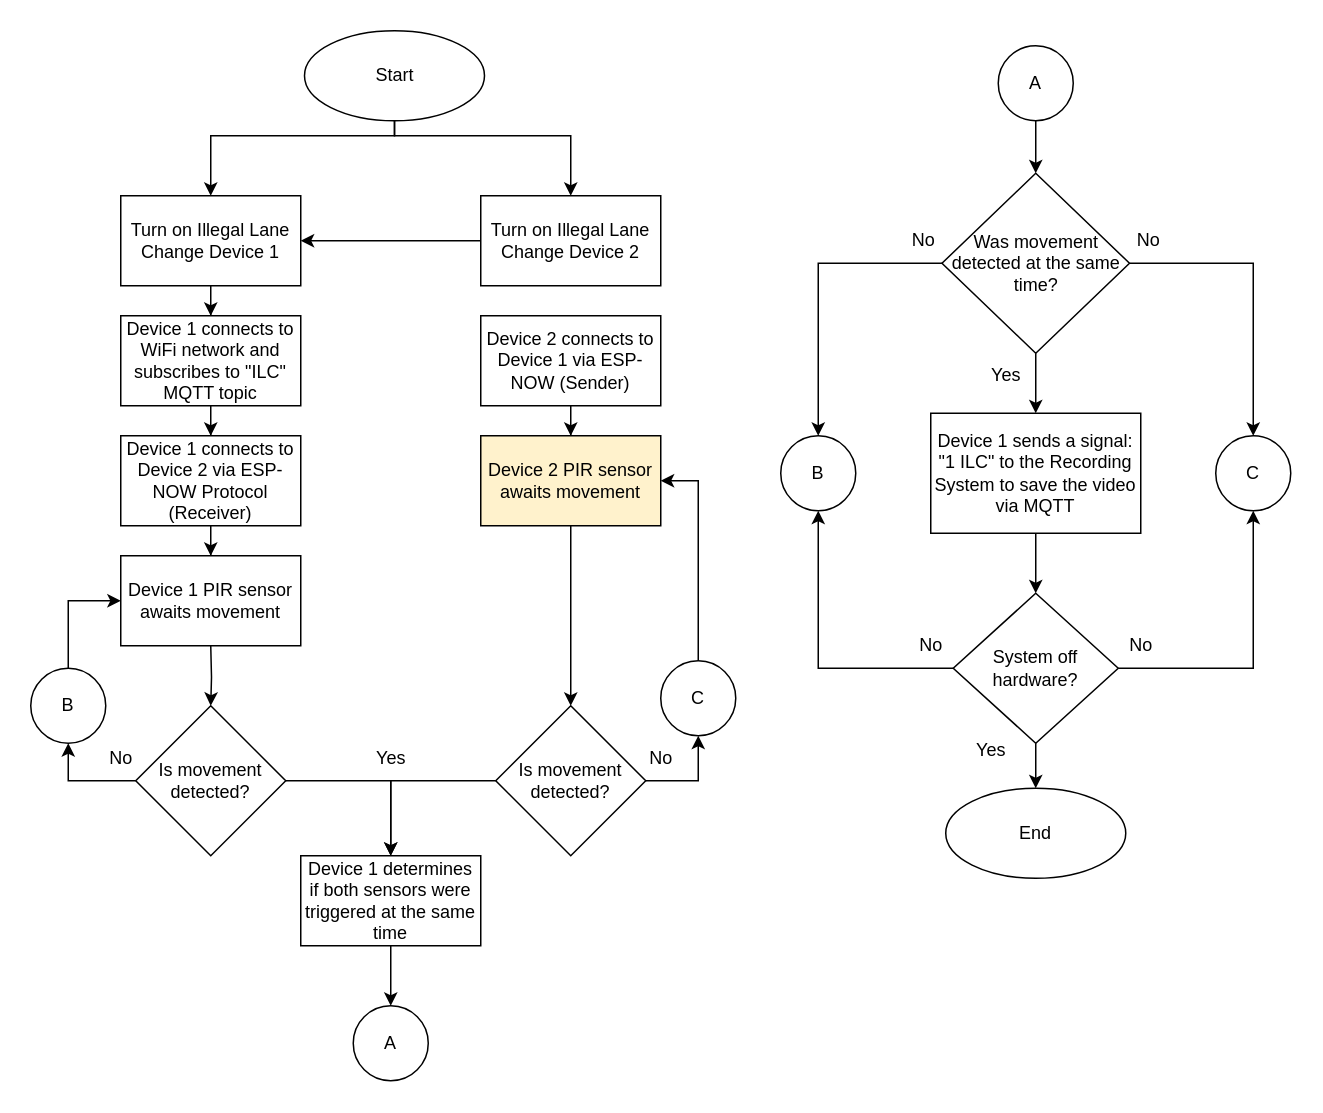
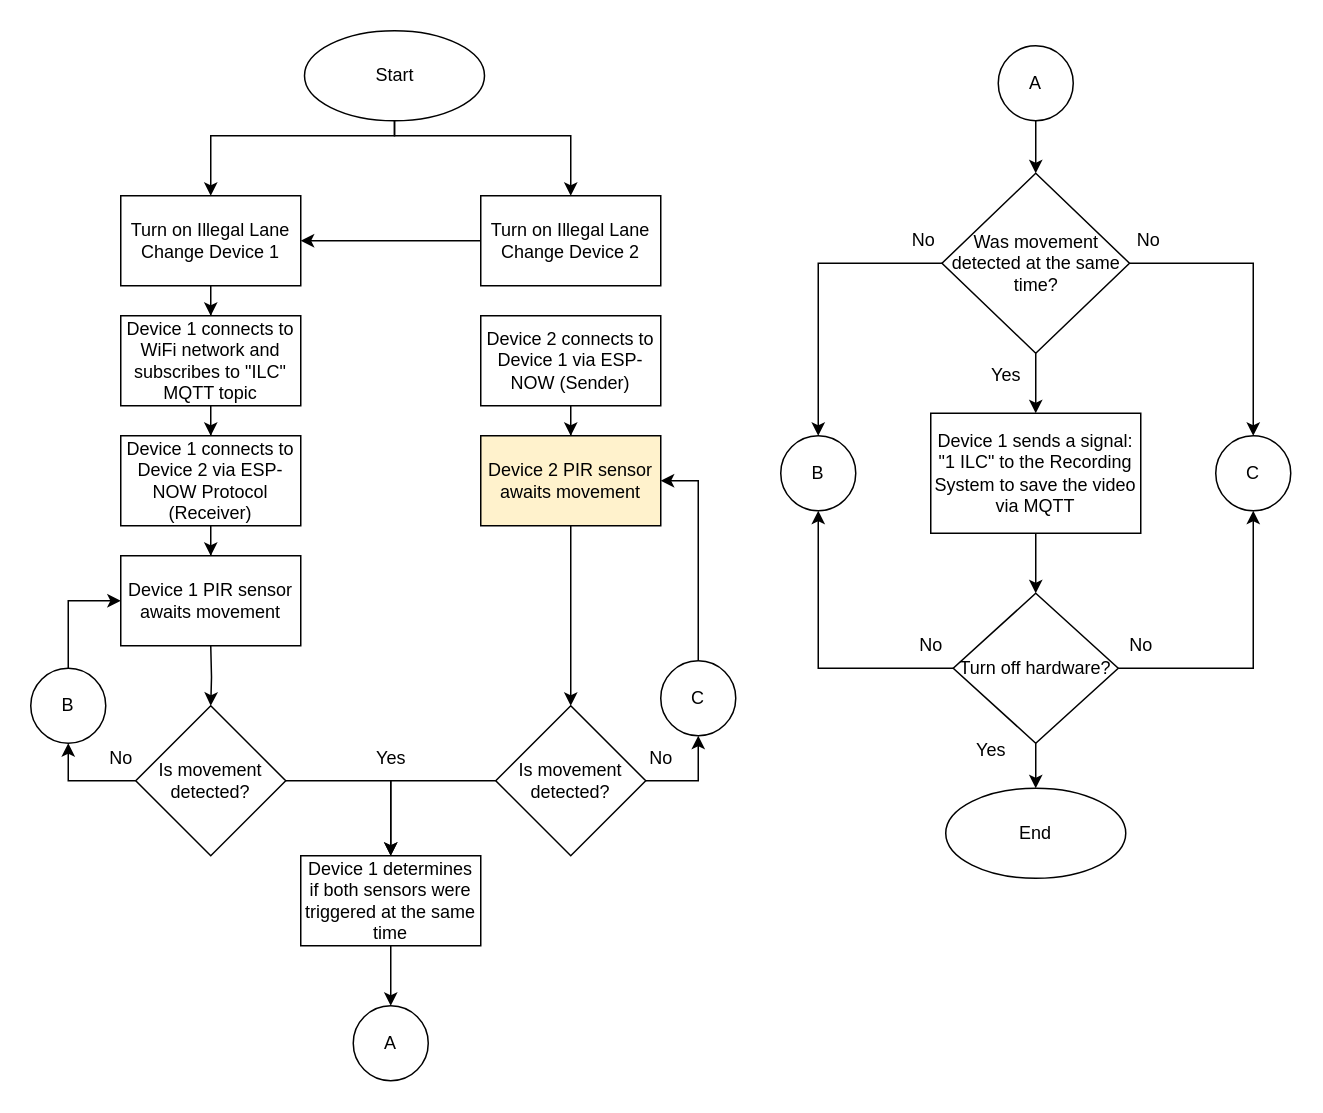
(1036, 668) -> (1036, 668)
